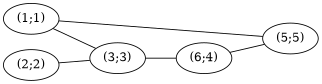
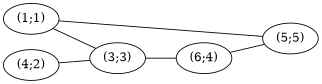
(31, 65) -> (31, 65)
